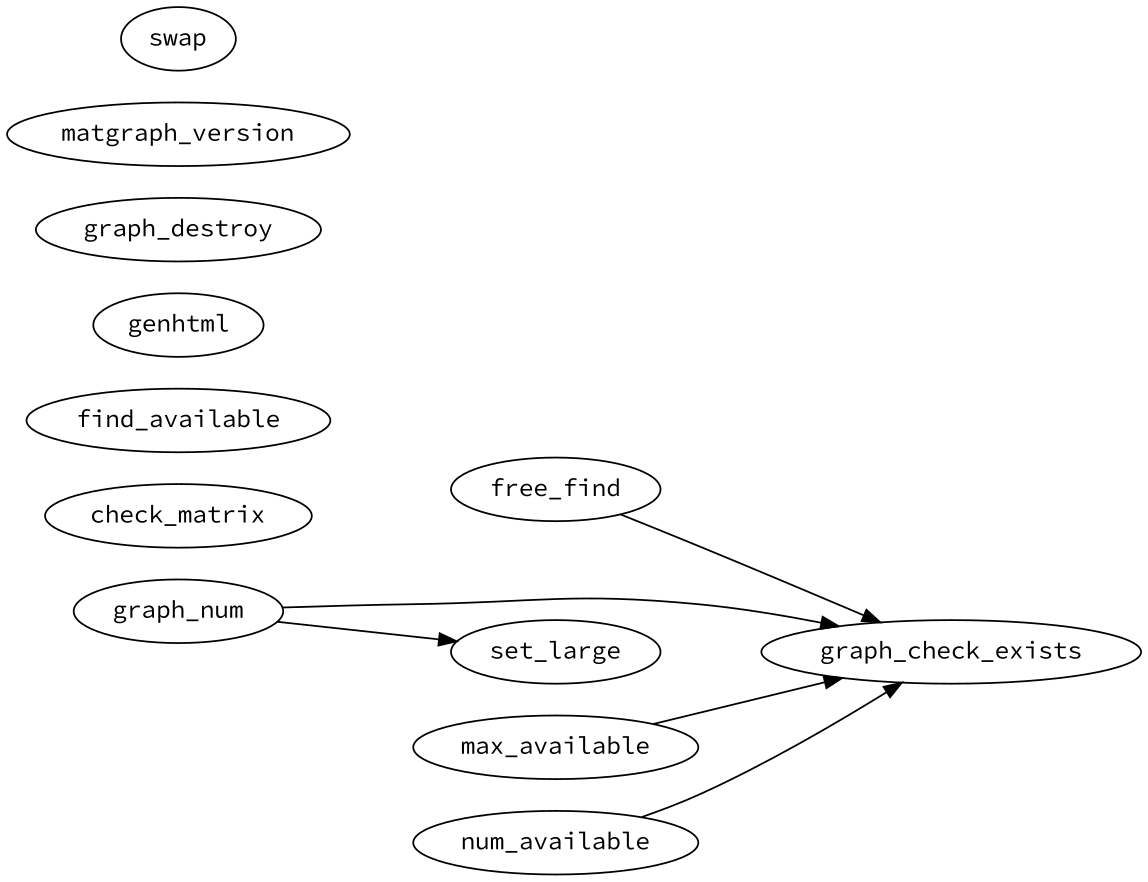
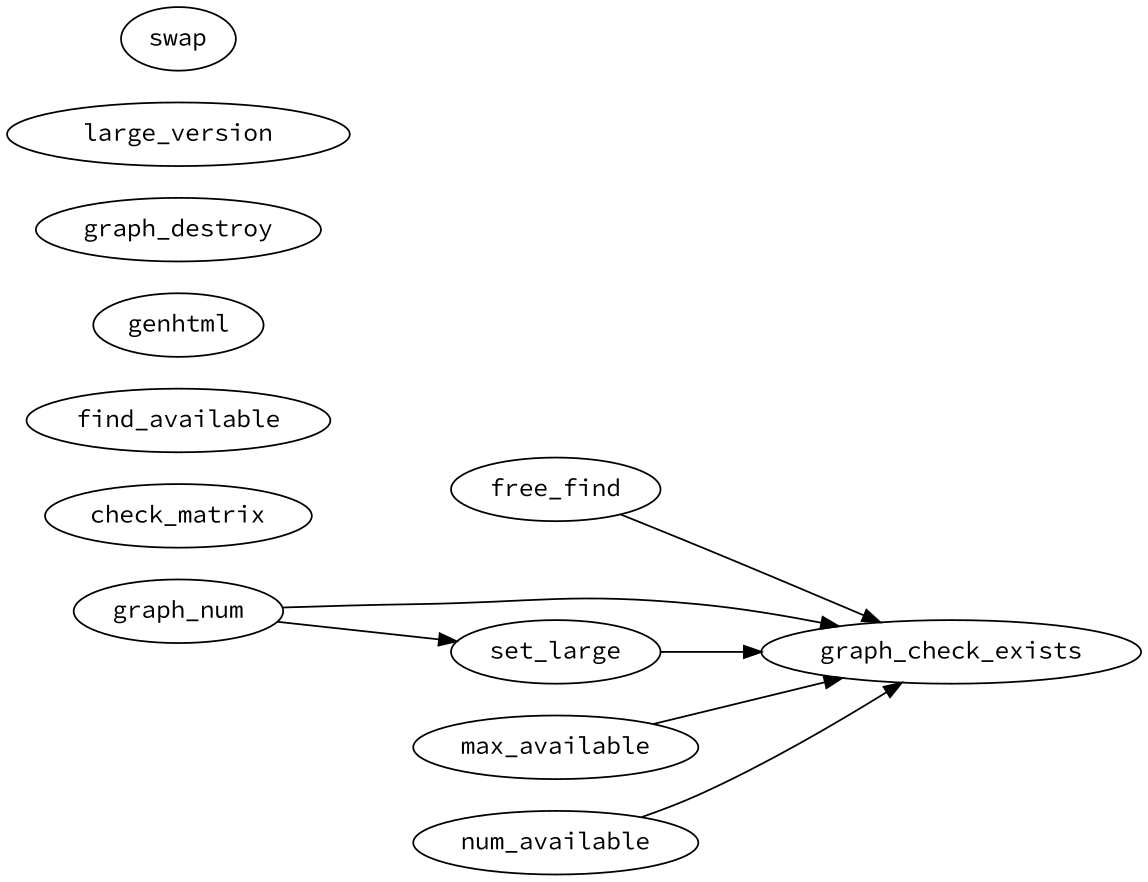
(178, 134) -> (178, 134)
none -> (702, 652)
